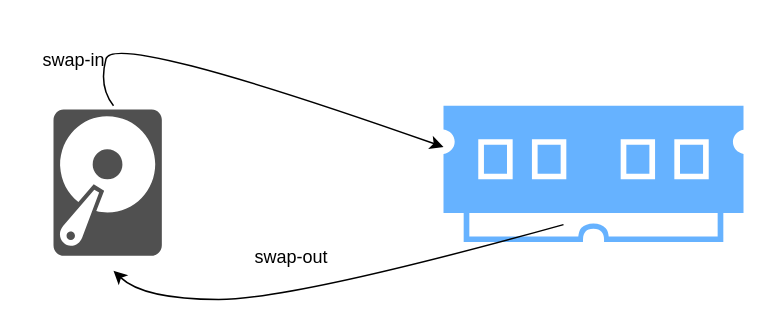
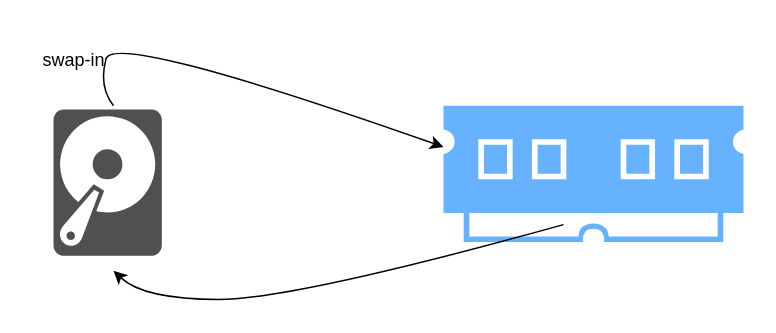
(293, 257) -> none
